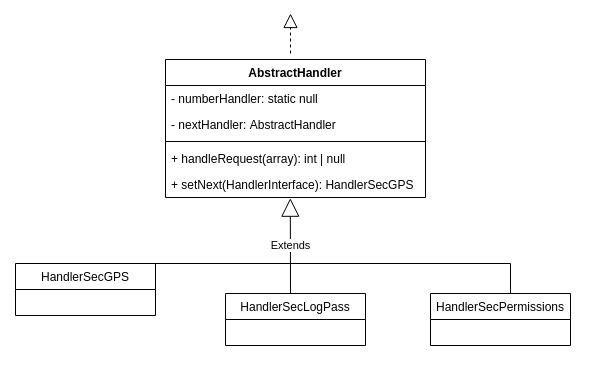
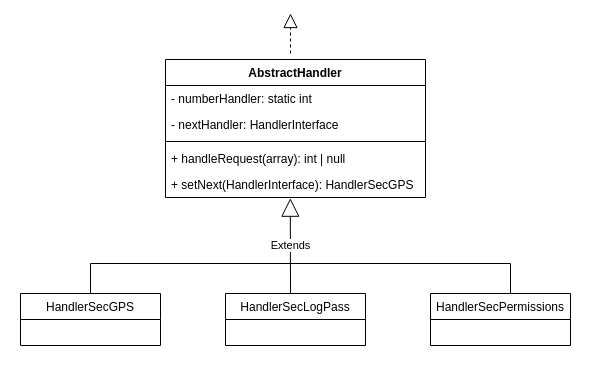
(254, 99) -> (252, 99)
(266, 125) -> (269, 125)
(86, 290) -> (91, 320)
